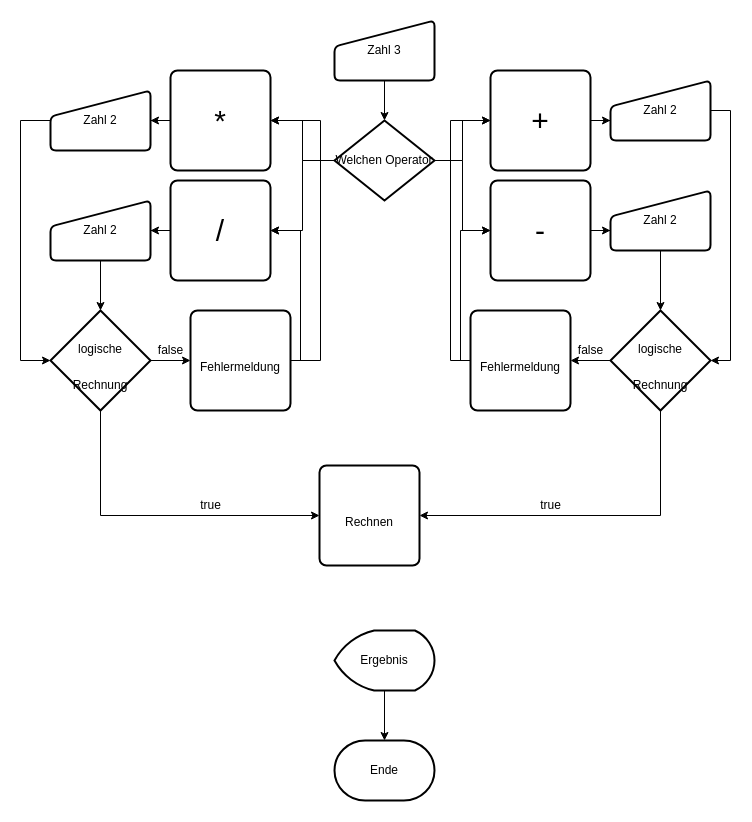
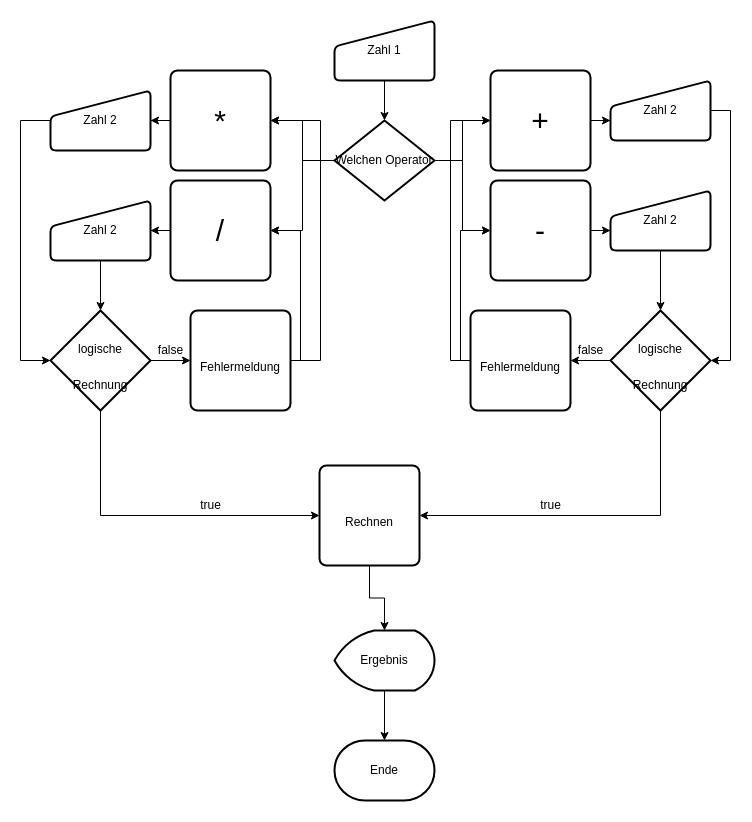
(385, 51) -> (385, 51)
none -> (374, 598)
